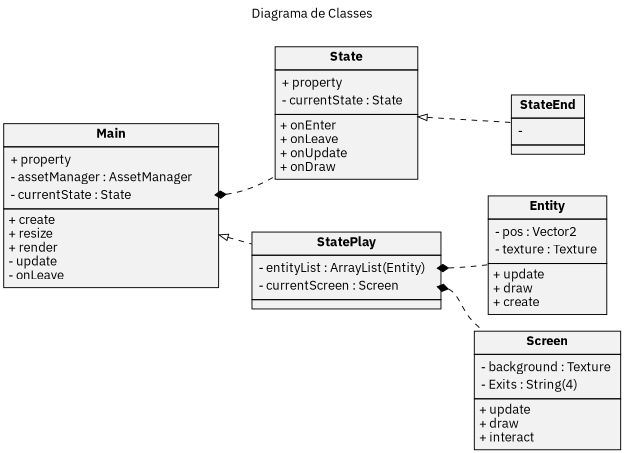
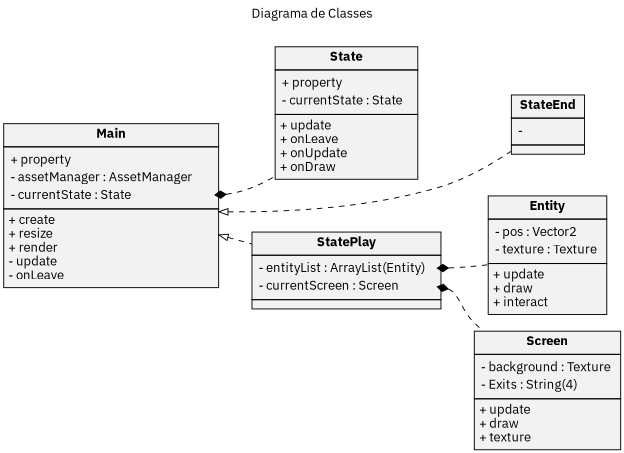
(469, 120) -> (374, 202)
(308, 126) -> (306, 126)
(516, 302) -> (521, 302)
(507, 438) -> (505, 438)
